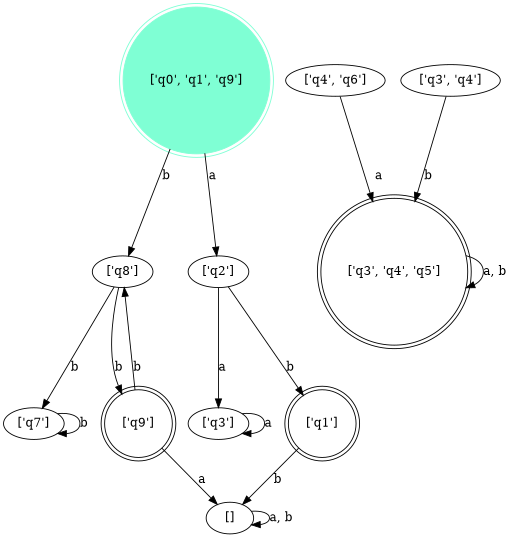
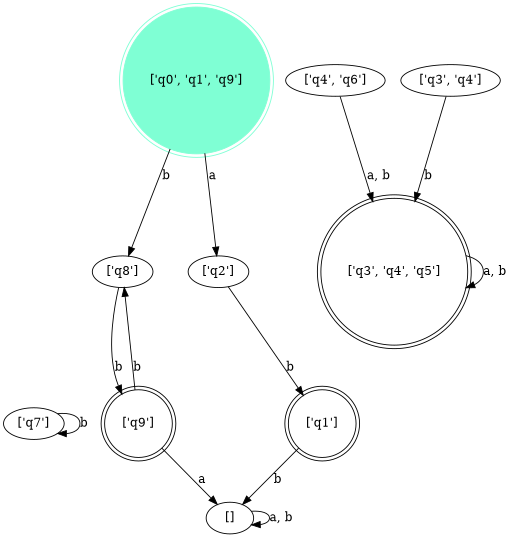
(379, 176) -> (379, 176)
(81, 344) -> none
(218, 424) -> none
